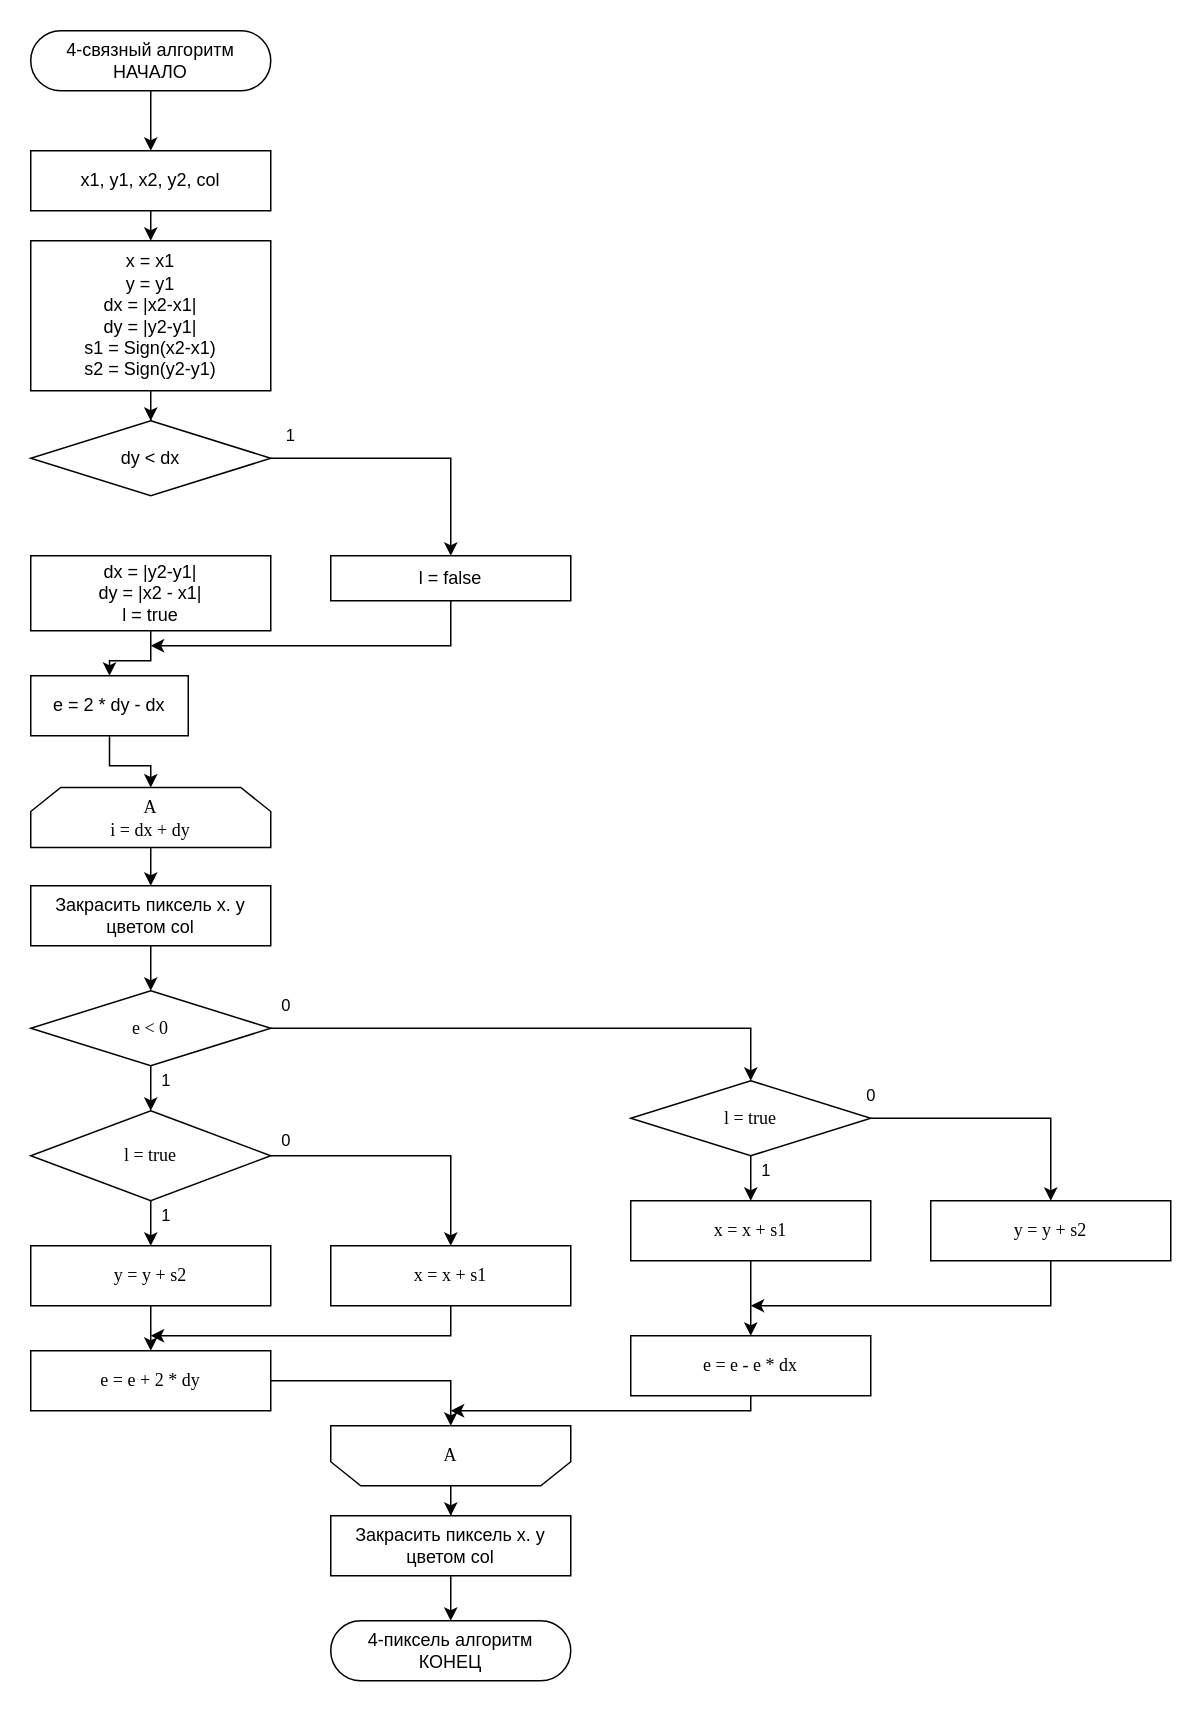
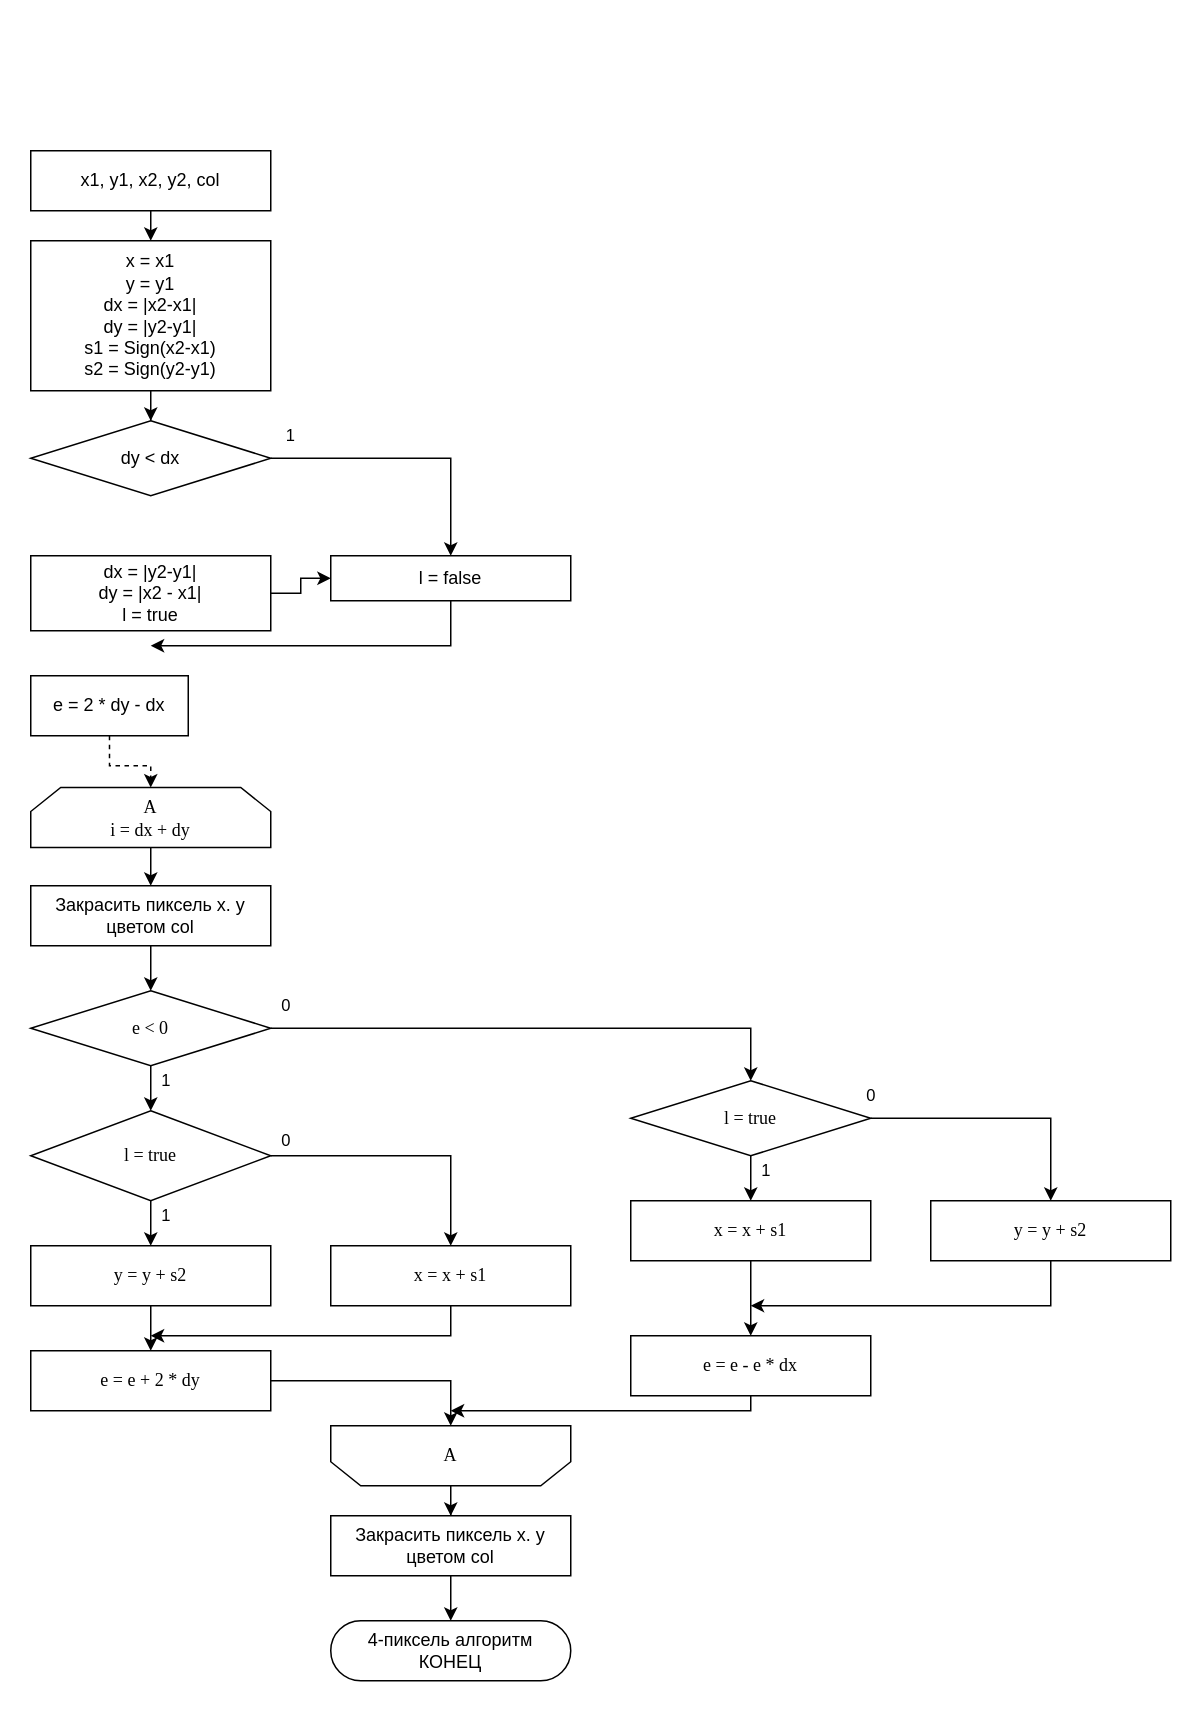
(151, 61) -> none
(151, 116) -> none
(143, 661) -> (301, 591)
(121, 766) -> (121, 766)
